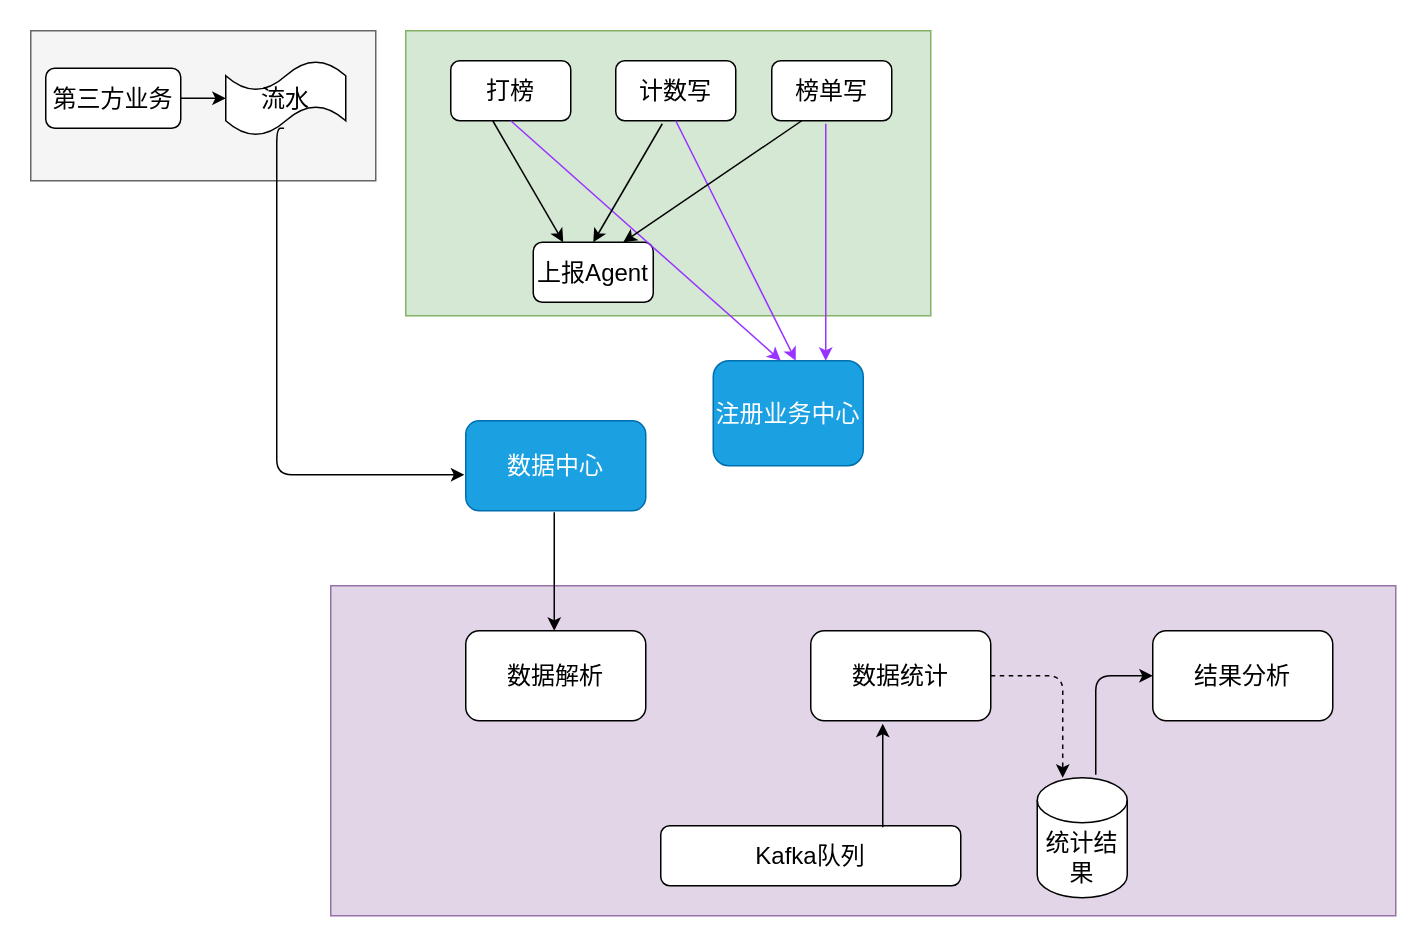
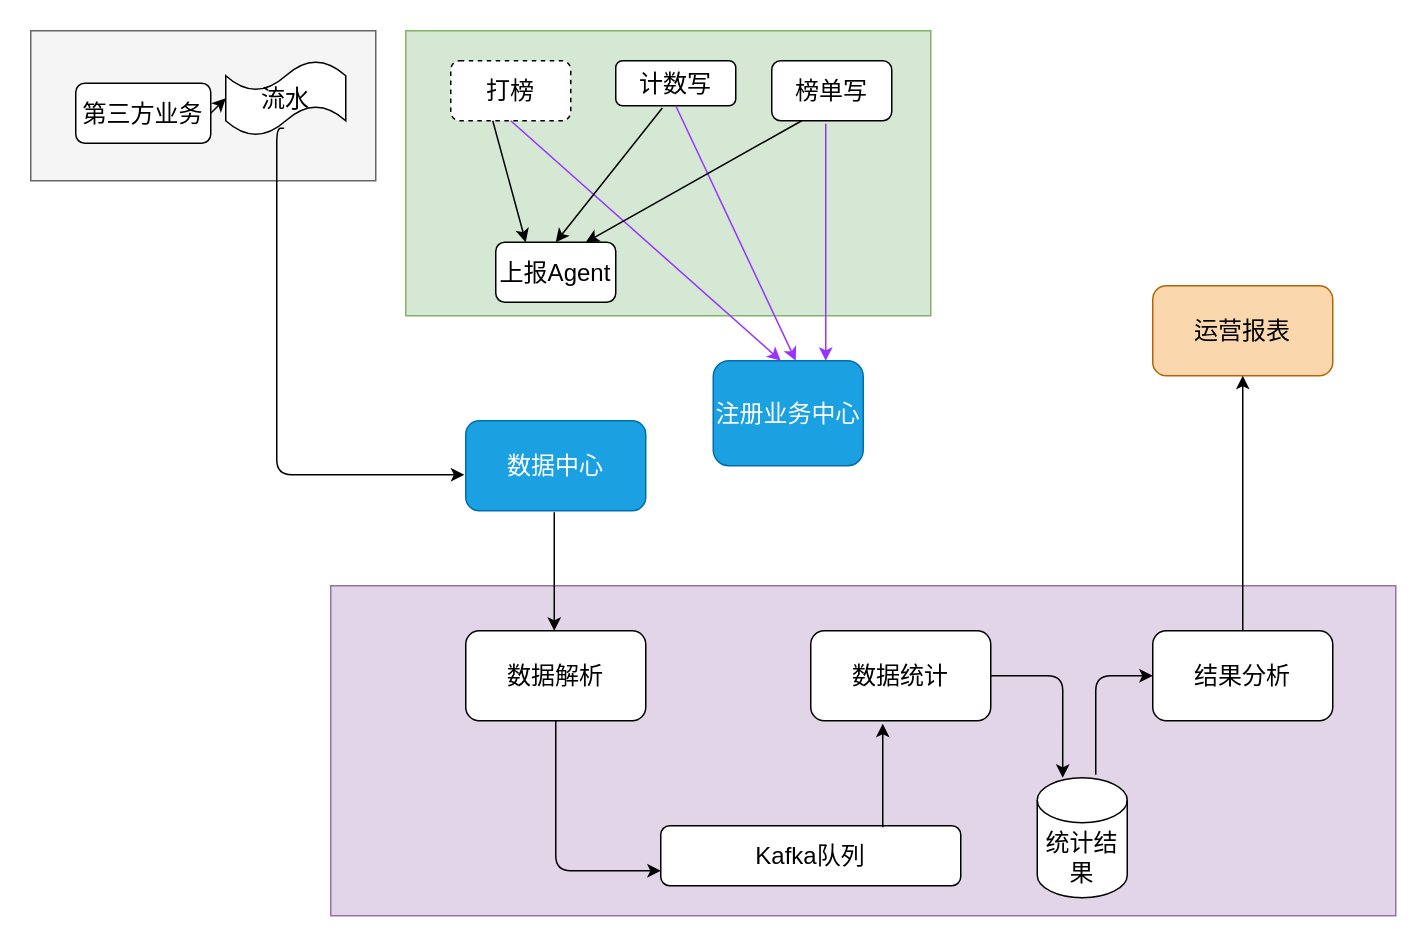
(511, 91) -> (511, 91)
(676, 91) -> (676, 83)
(113, 98) -> (143, 113)
(593, 272) -> (556, 272)
none -> (1243, 331)
none -> (1243, 509)
(1063, 688) -> (1063, 688)
none -> (556, 838)
